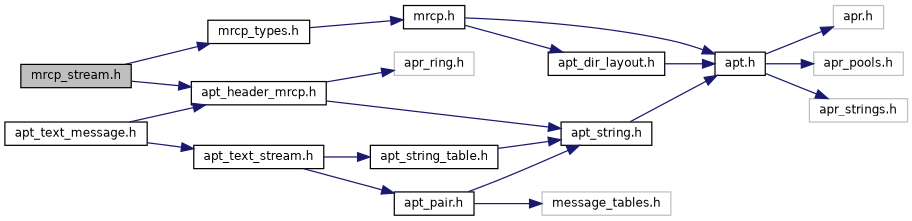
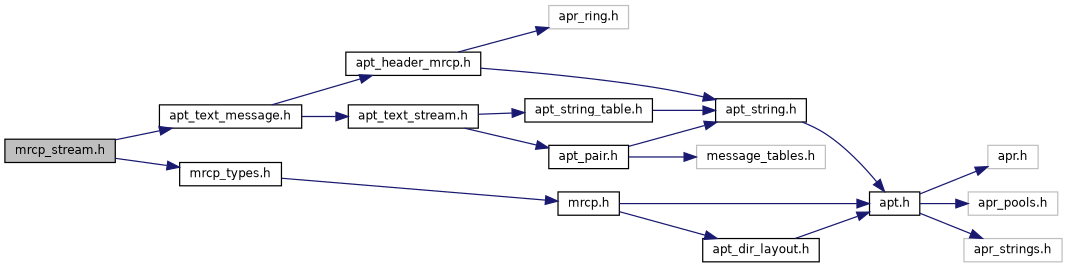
(155, 83) -> (138, 135)
